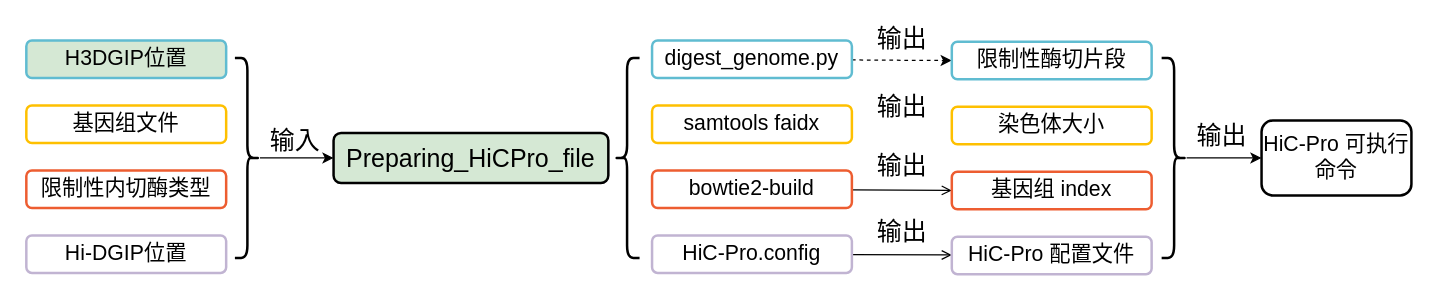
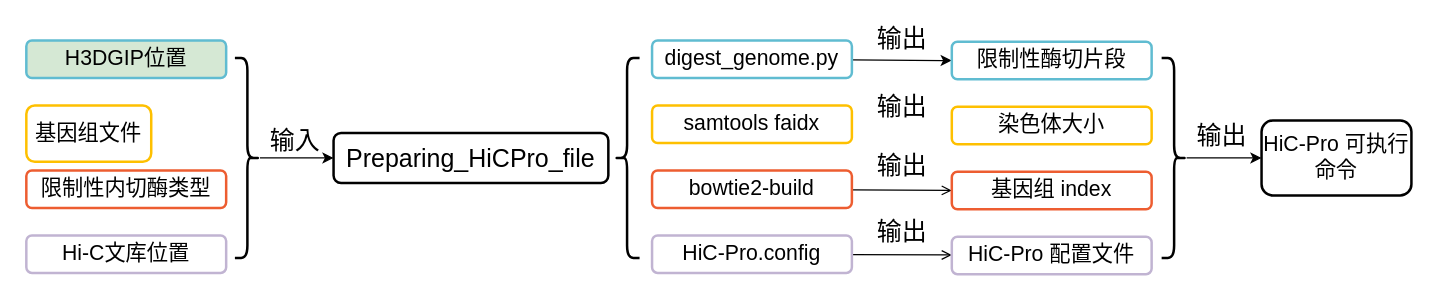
(898, 60) -> (898, 60)
(126, 124) -> (88, 134)
(471, 158) -> (471, 158)
(126, 254) -> (126, 254)
